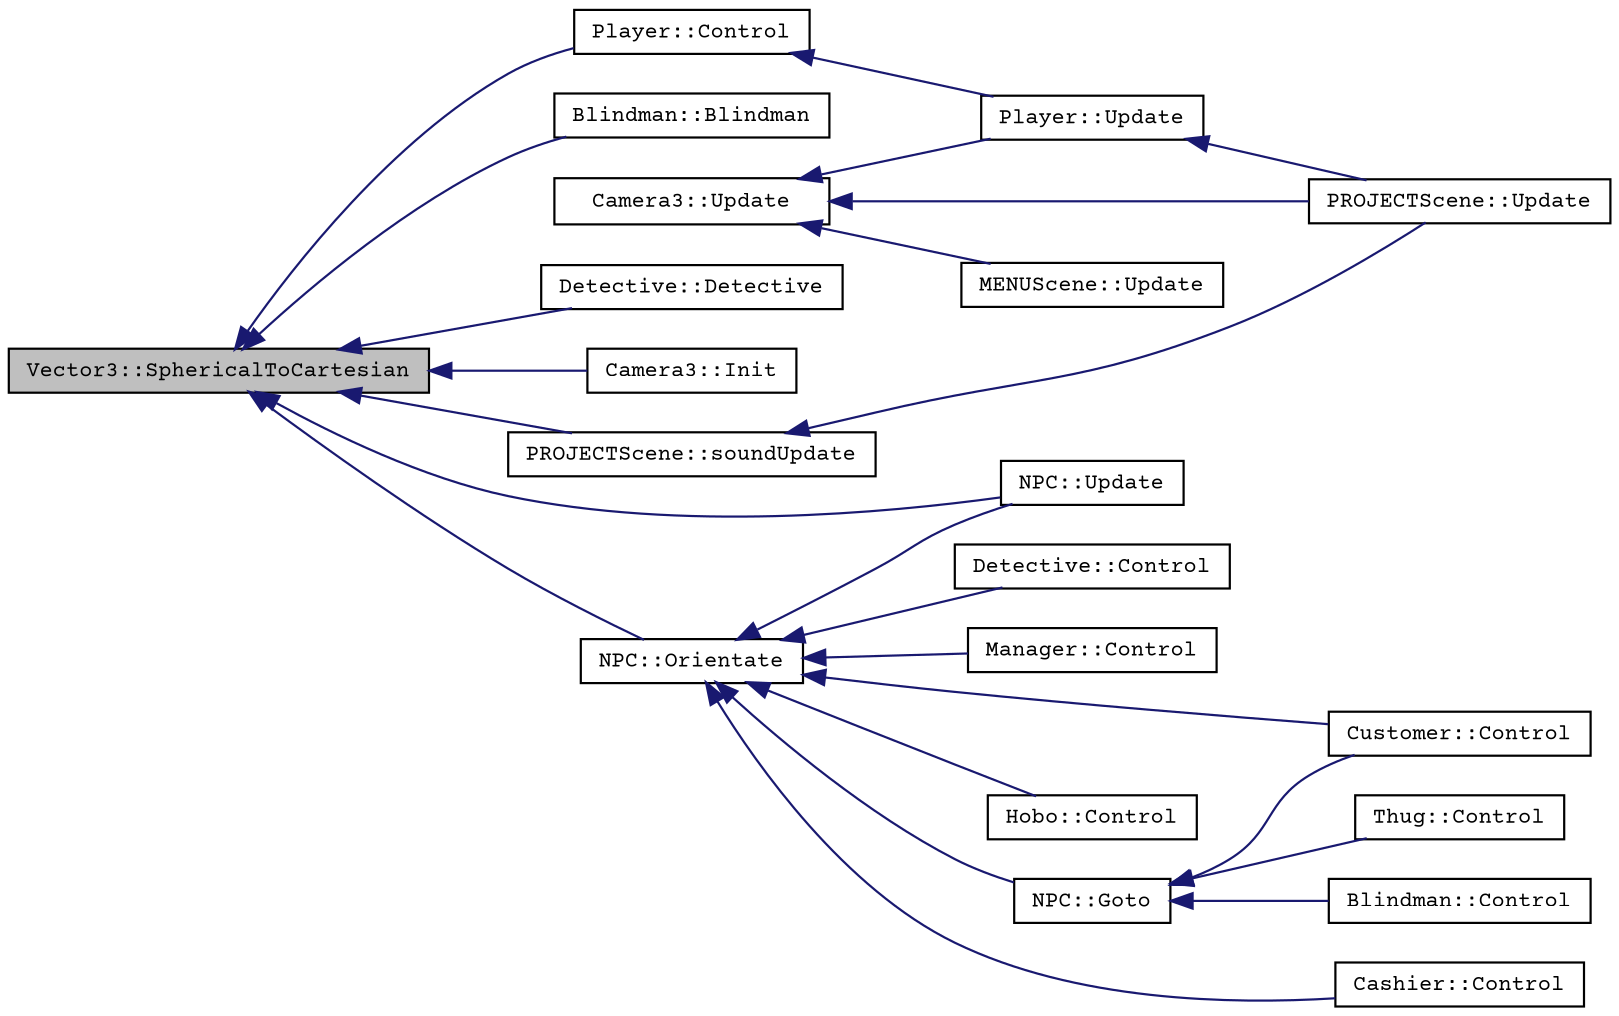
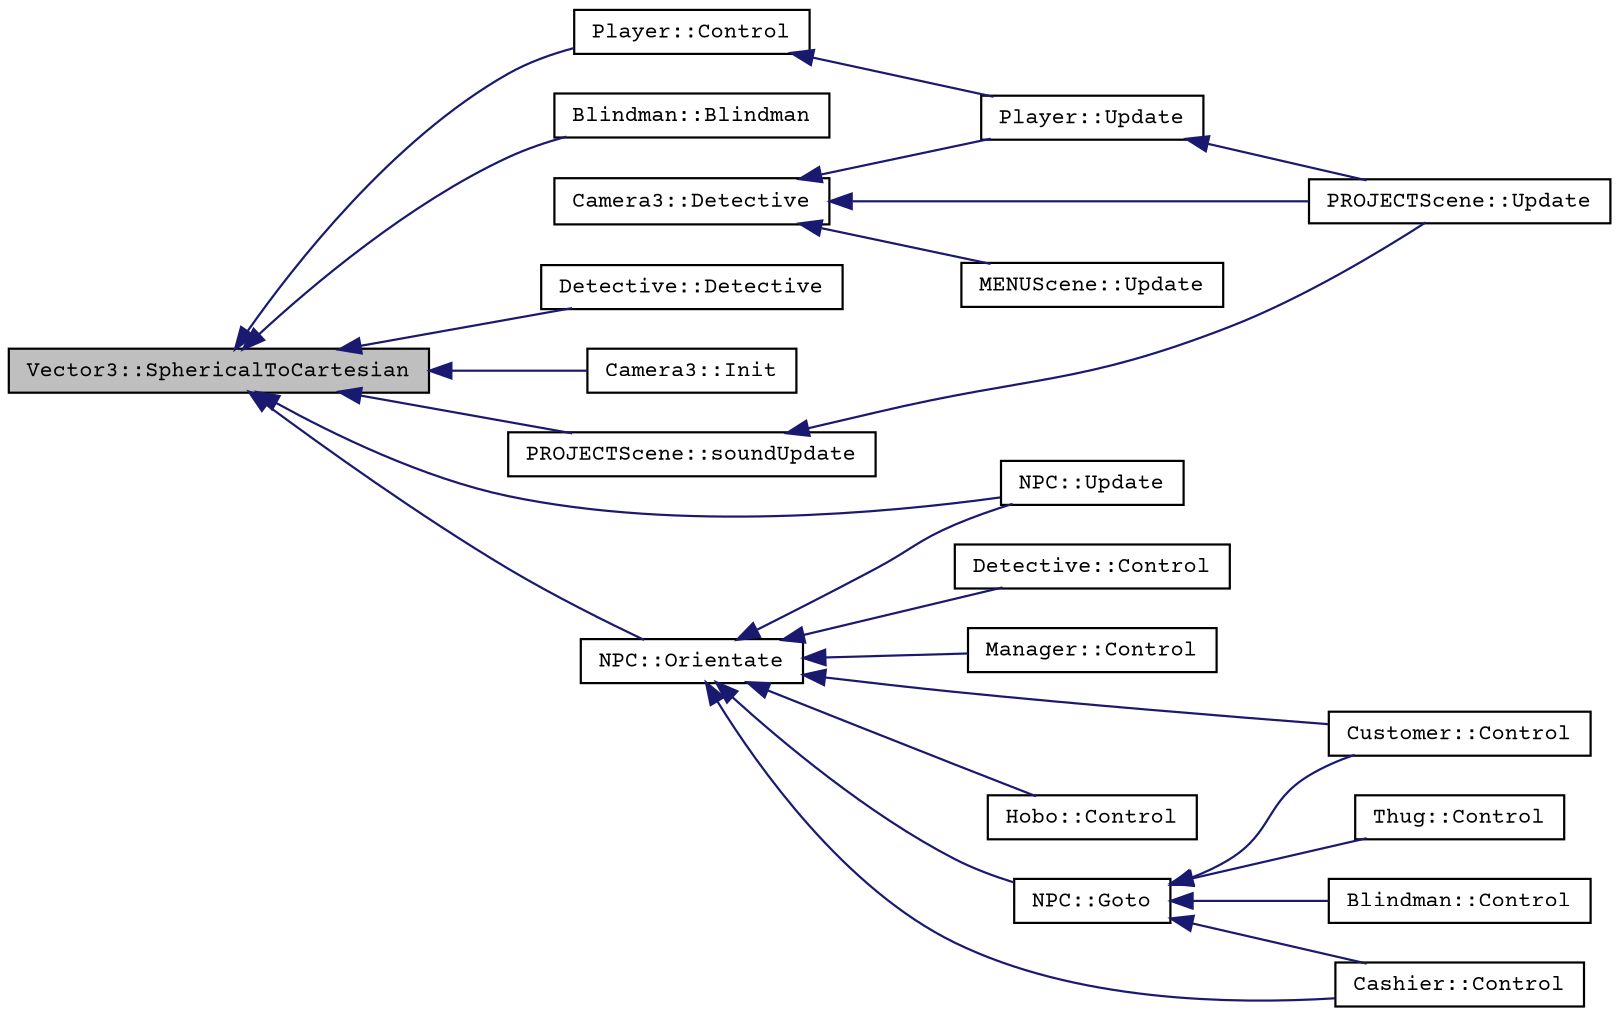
(692, 201) -> (692, 201)
none -> (1279, 944)
